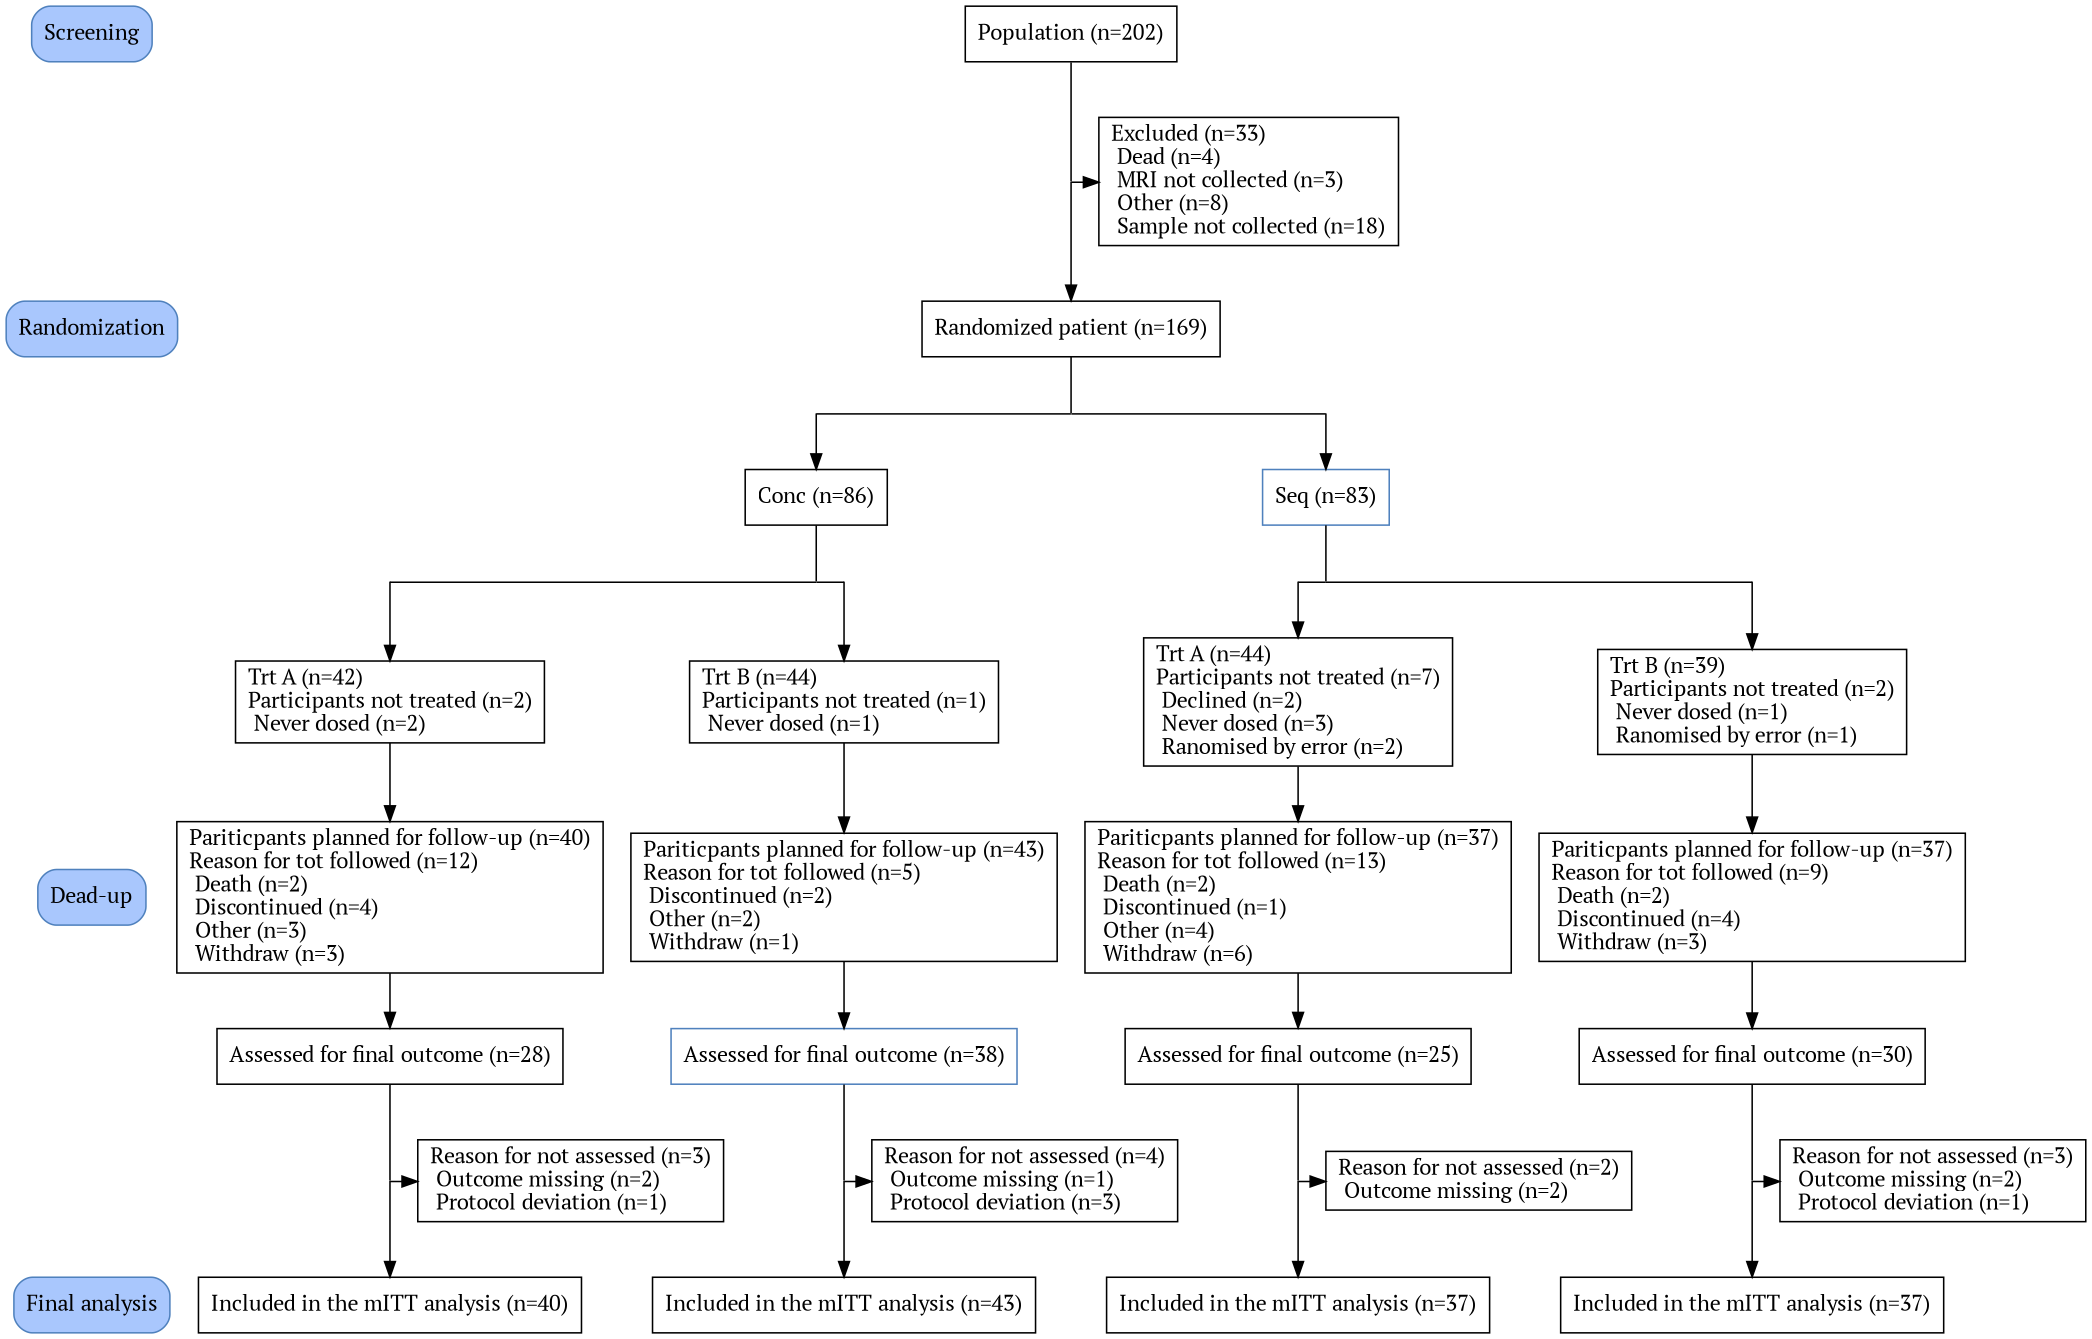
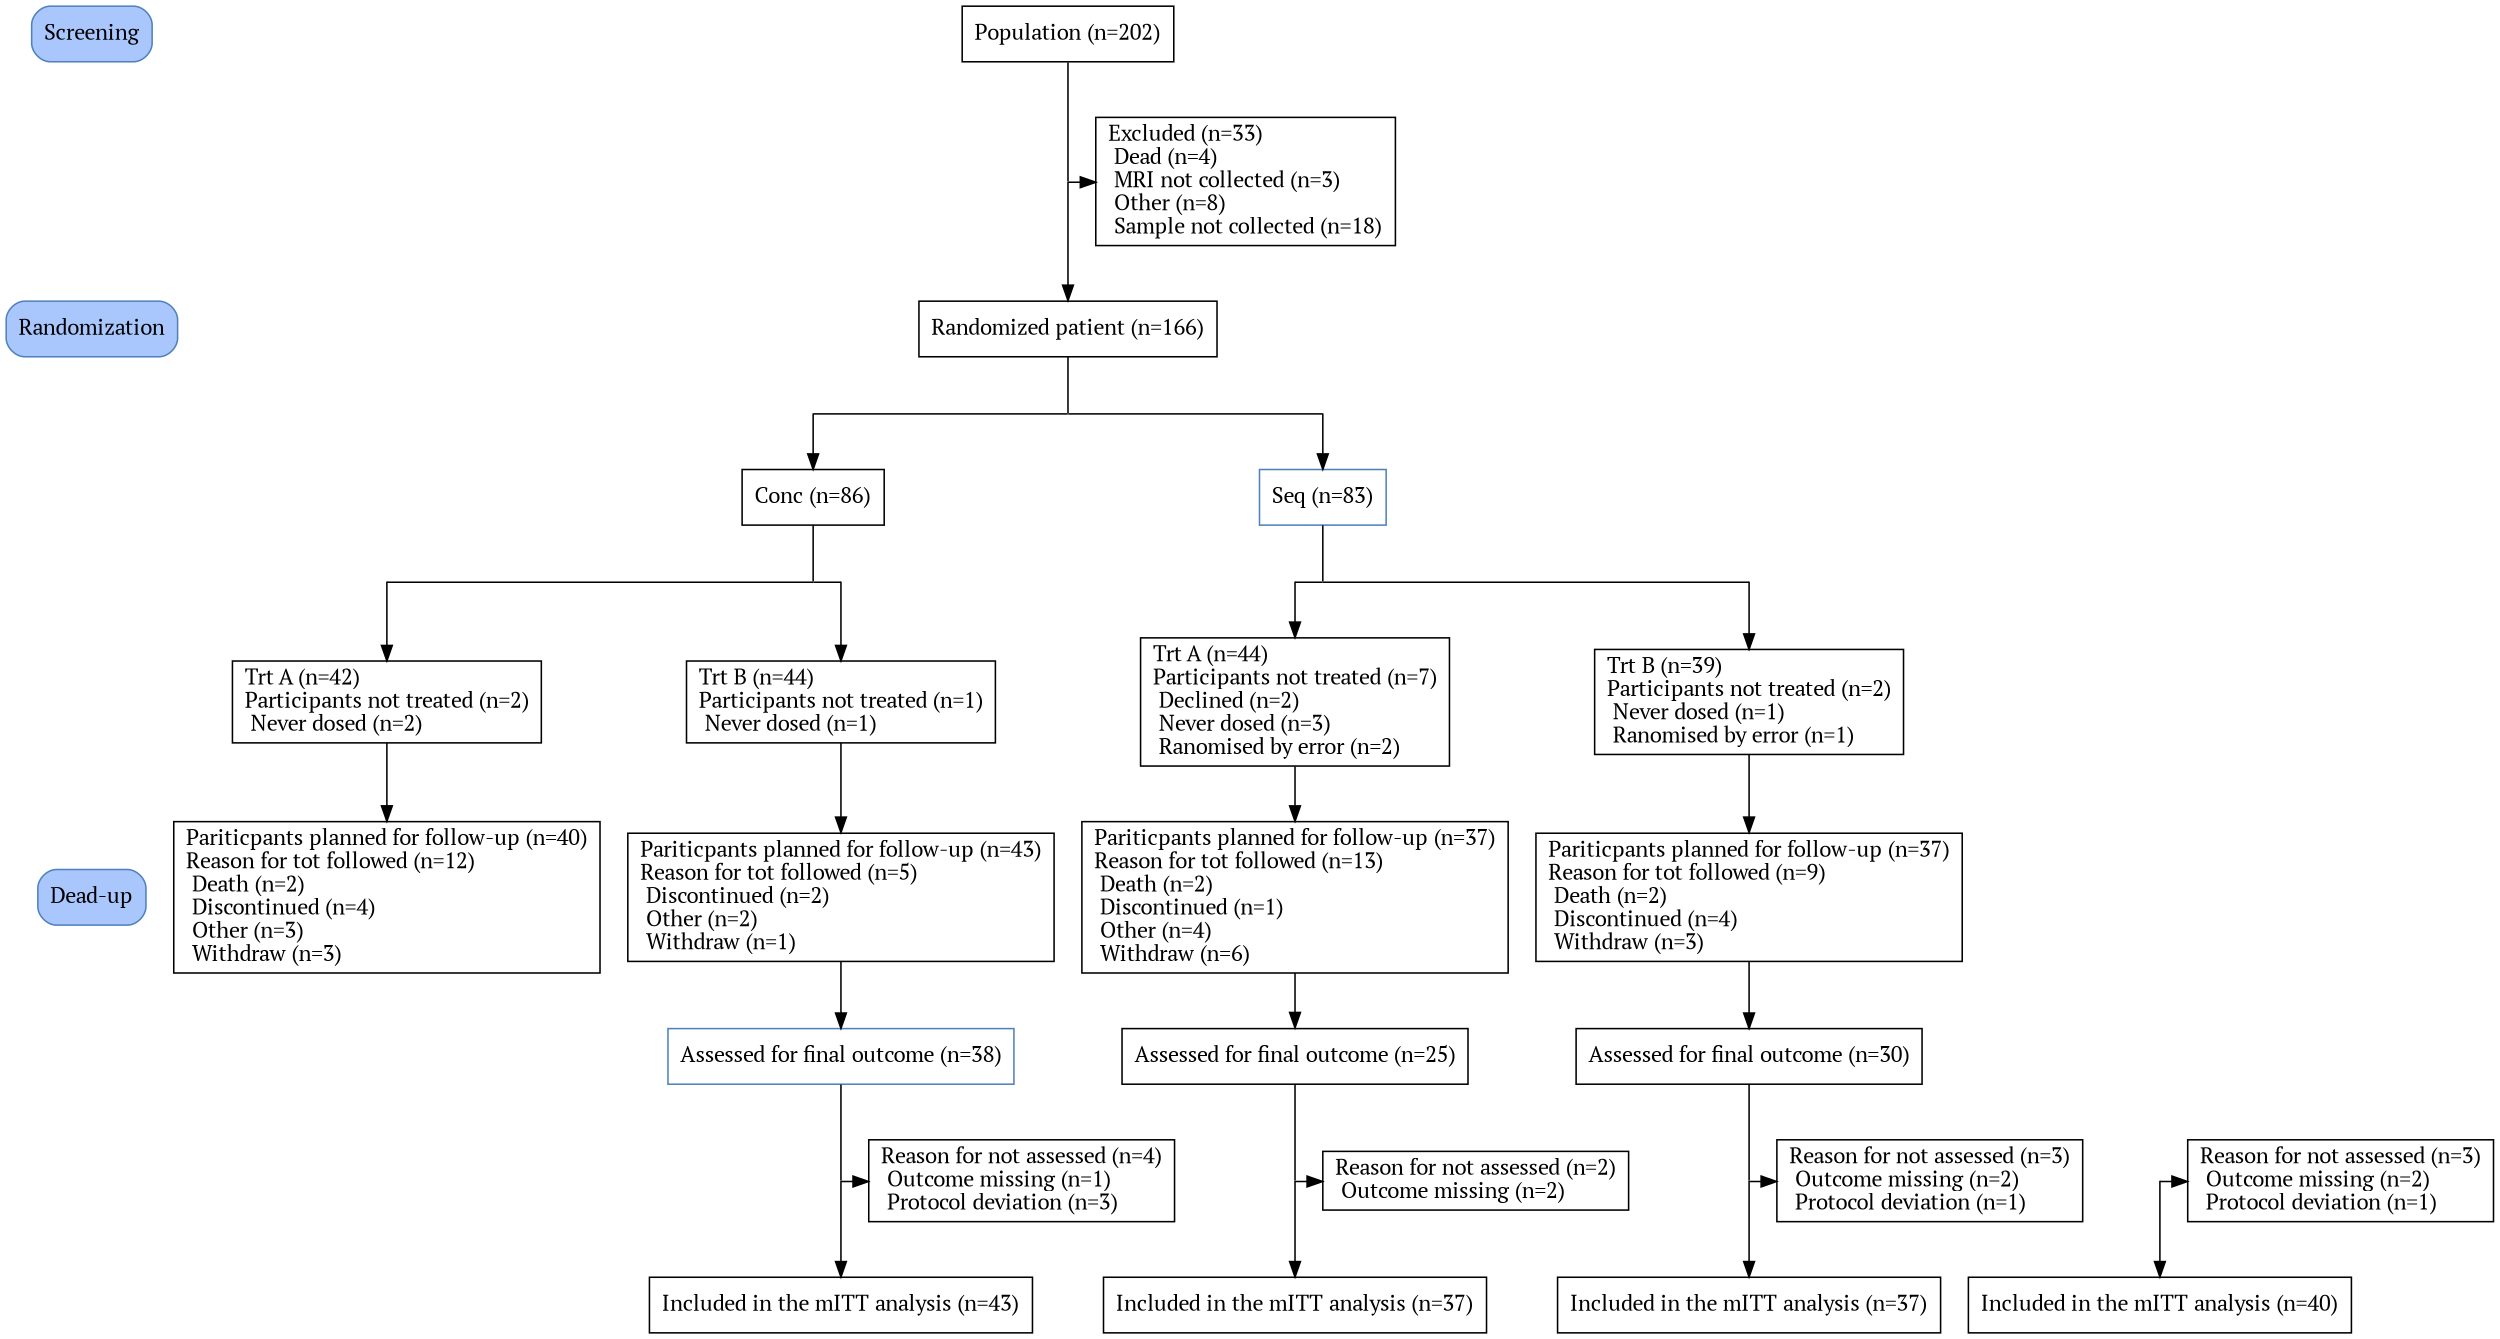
(1071, 329) -> (1068, 329)
(390, 1056) -> none
(92, 1305) -> none
